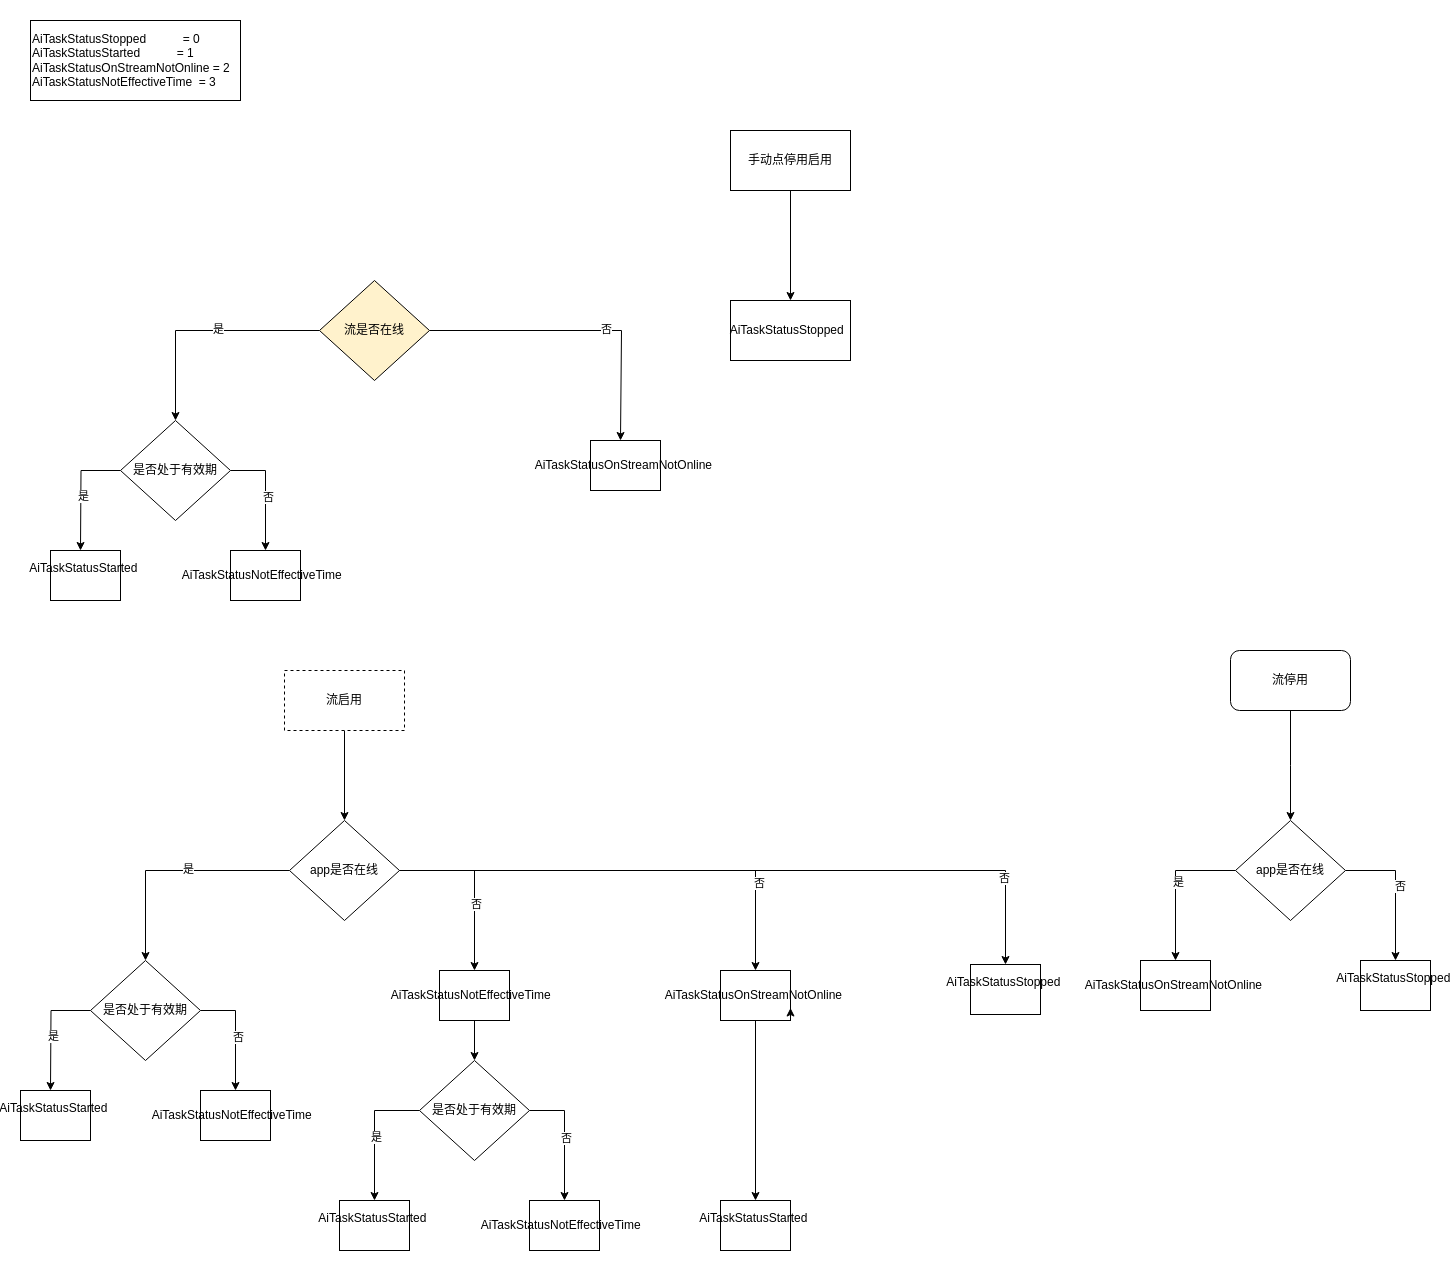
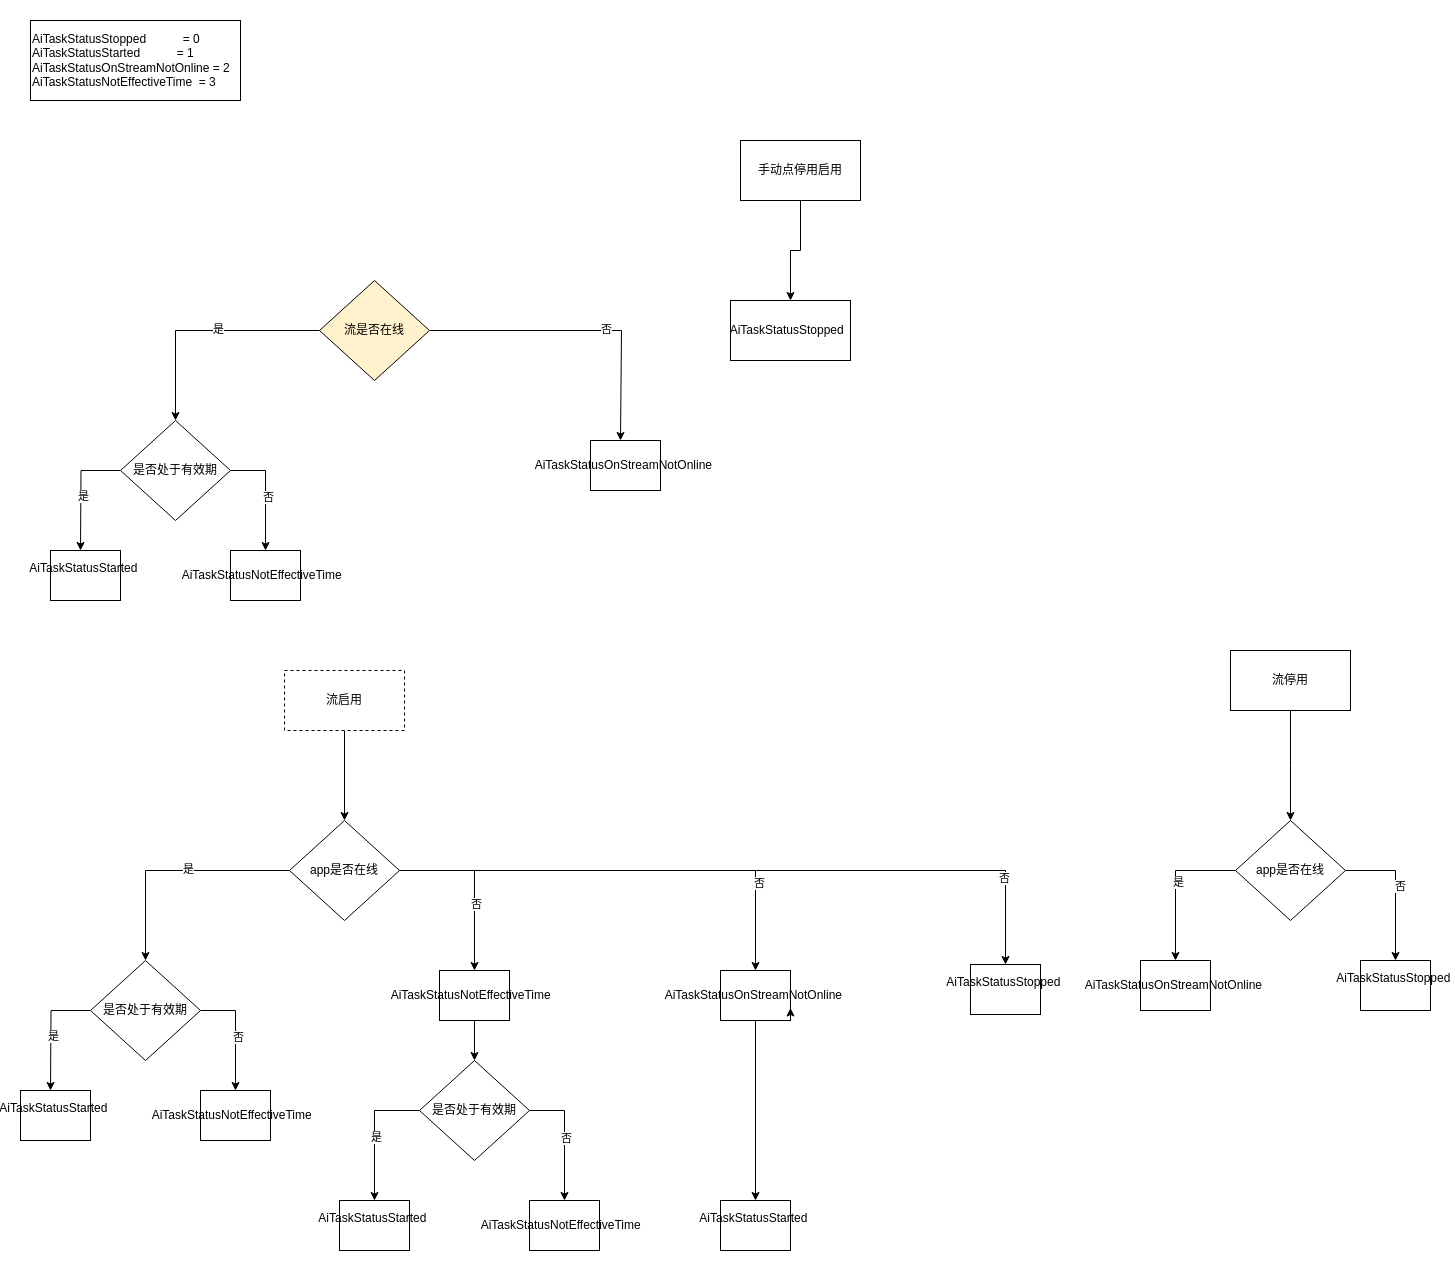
(791, 161) -> (801, 171)
(1291, 681) -> (1291, 681)
